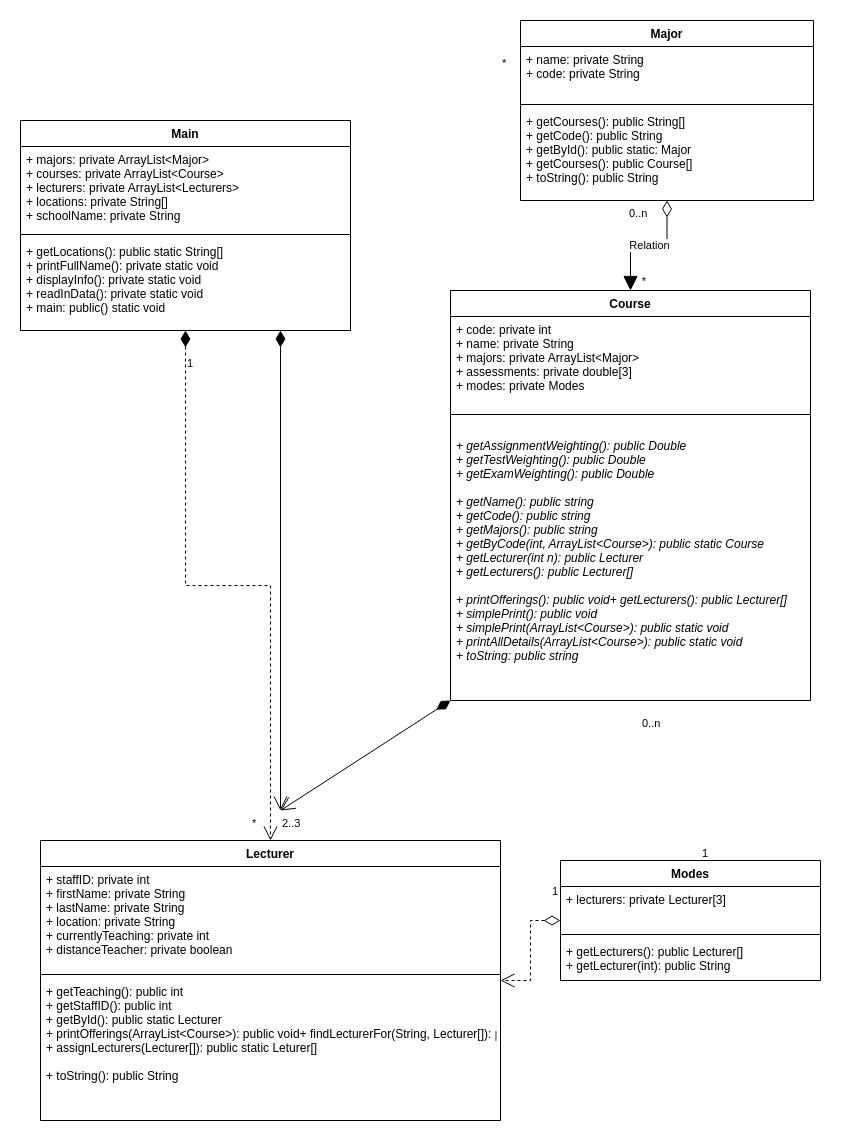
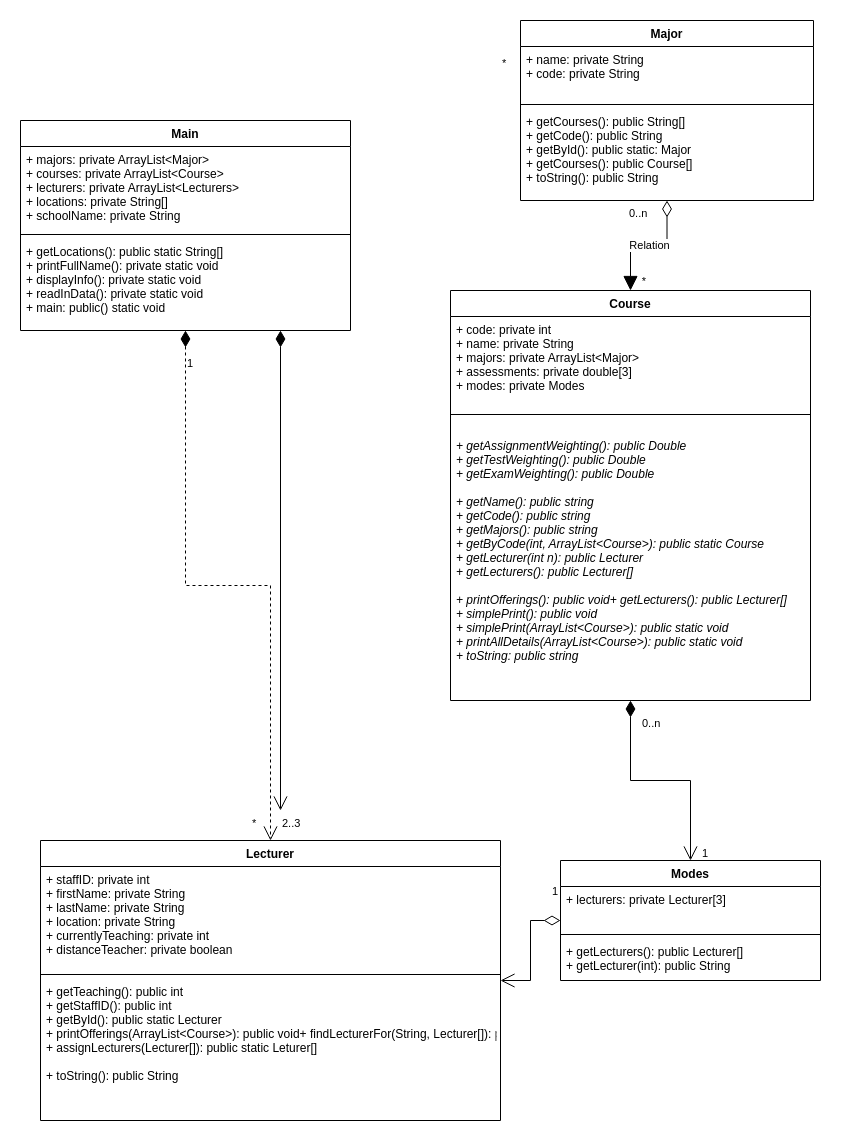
(360, 759) -> (667, 781)
(531, 958) -> (531, 958)
